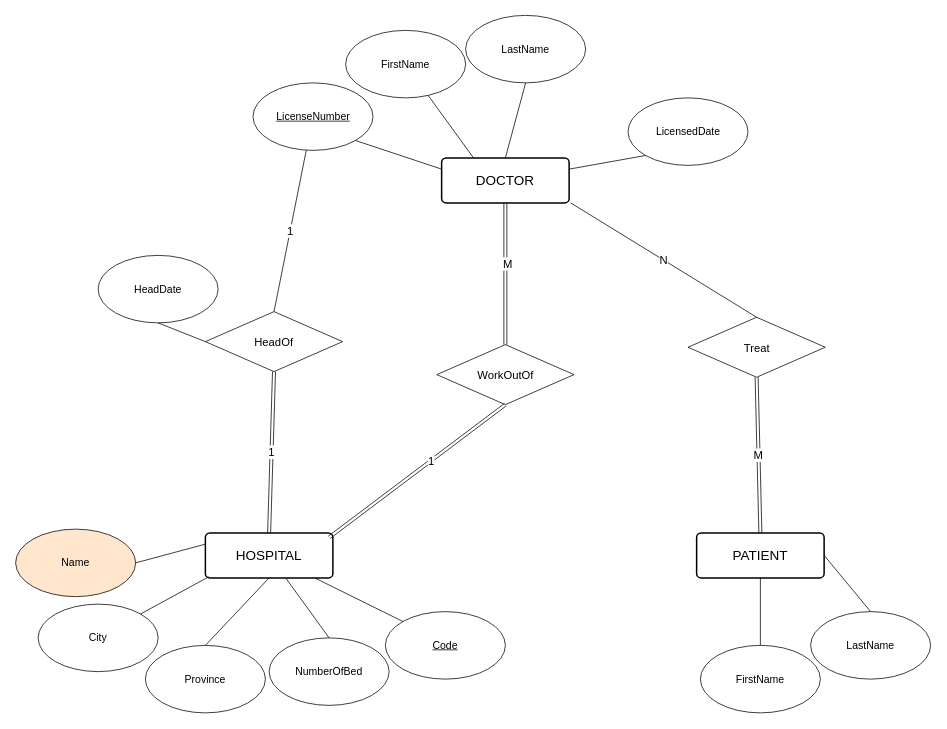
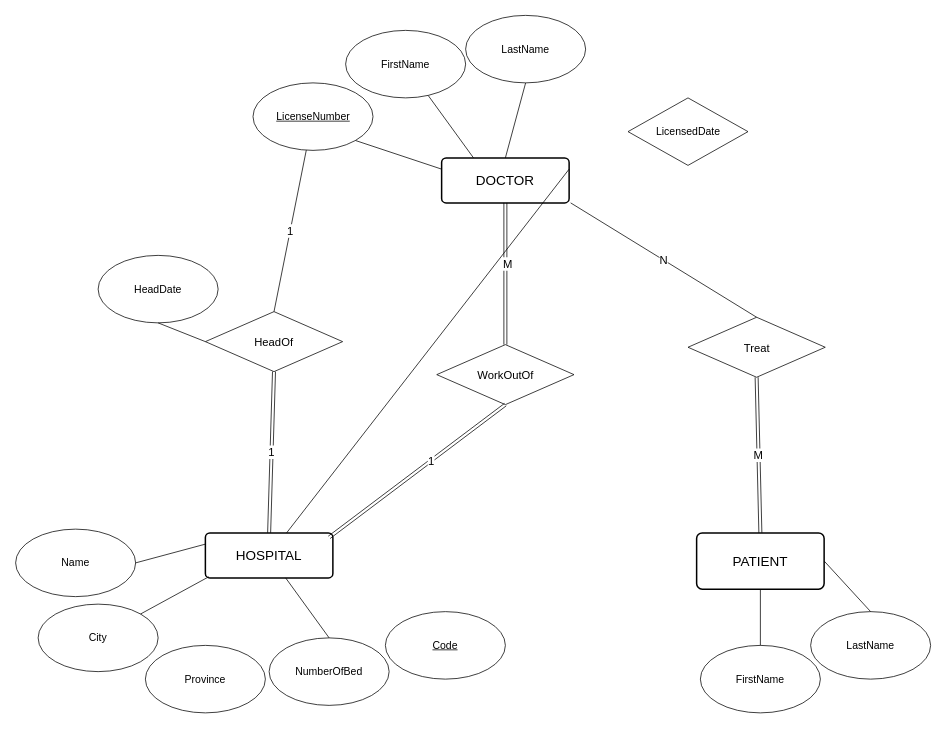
(688, 132) -> (688, 132)
(607, 162) -> (394, 394)
(760, 555) -> (760, 561)
(75, 563) -> (75, 563)
(359, 600) -> none
(237, 612) -> none
